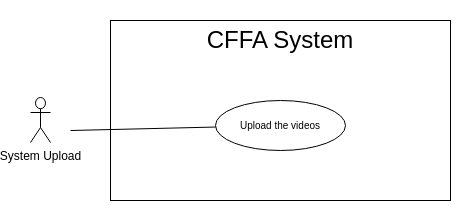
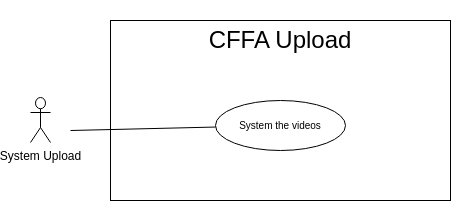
(281, 41) -> (281, 41)
(281, 126) -> (281, 126)
